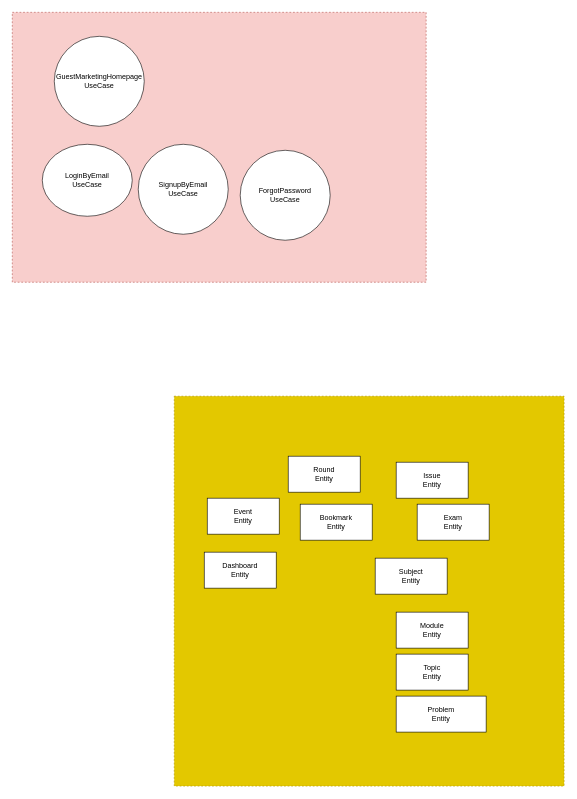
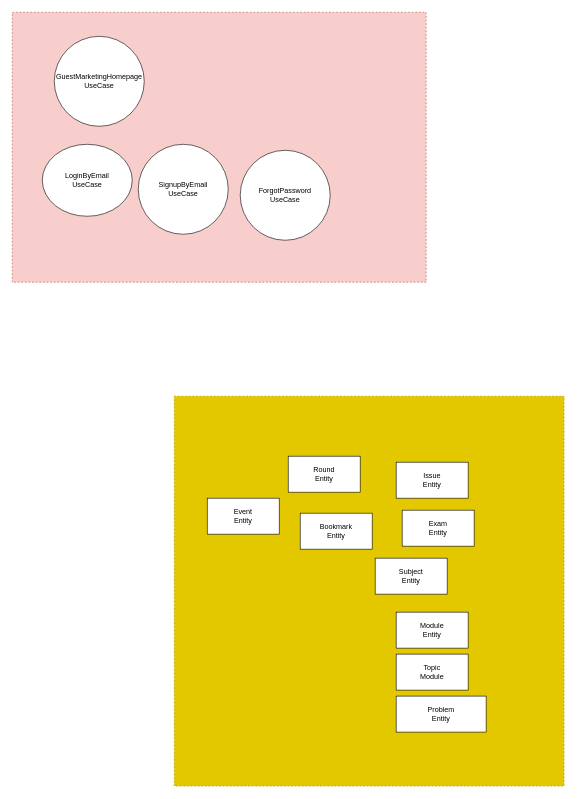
(336, 522) -> (336, 531)
(453, 522) -> (438, 528)
(240, 570) -> none
(432, 672) -> (432, 672)
